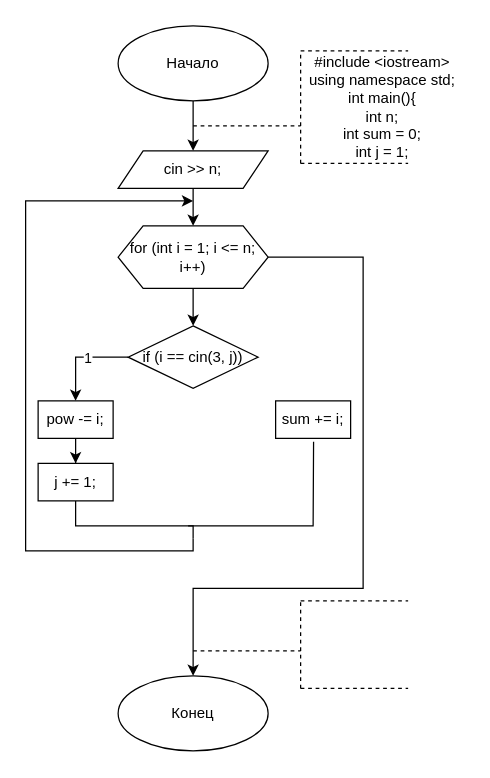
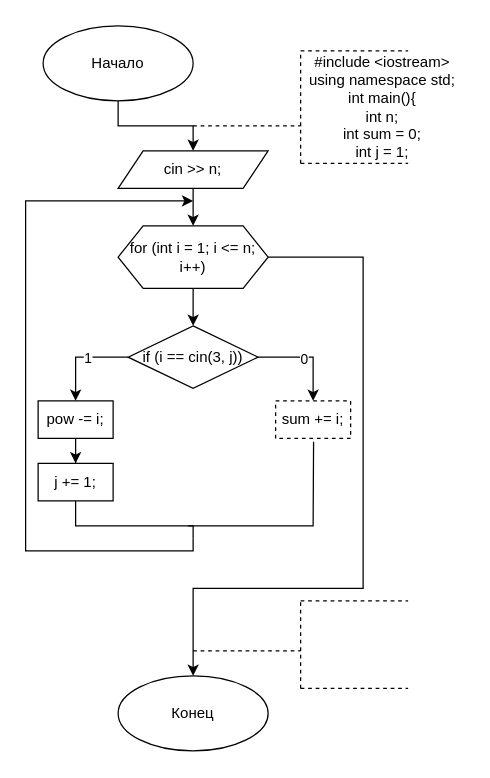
(193, 63) -> (118, 63)
none -> (303, 357)
(313, 419) -> (313, 419)
